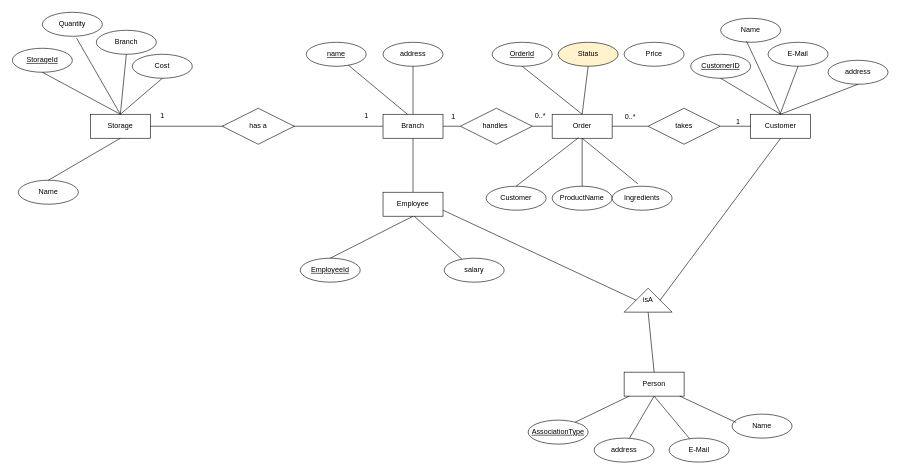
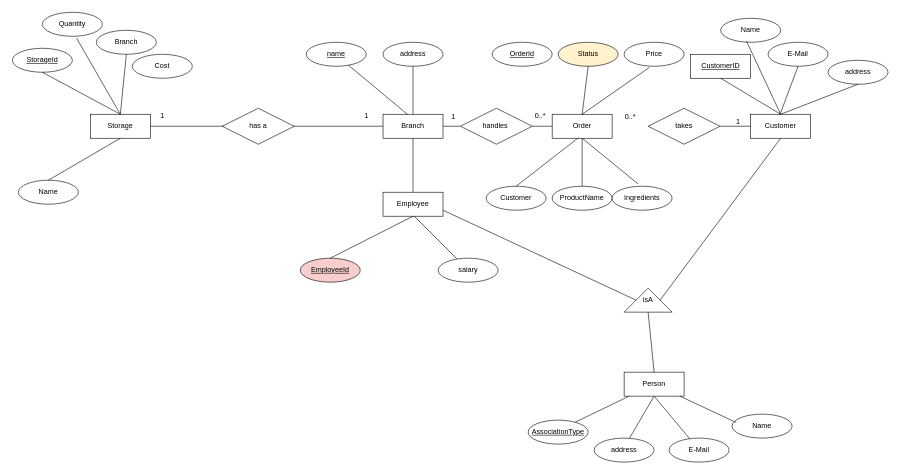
(721, 66) -> (721, 66)
(552, 90) -> none
none -> (616, 91)
(142, 96) -> none
(630, 126) -> none
(330, 270) -> (330, 270)
(474, 270) -> (468, 270)
